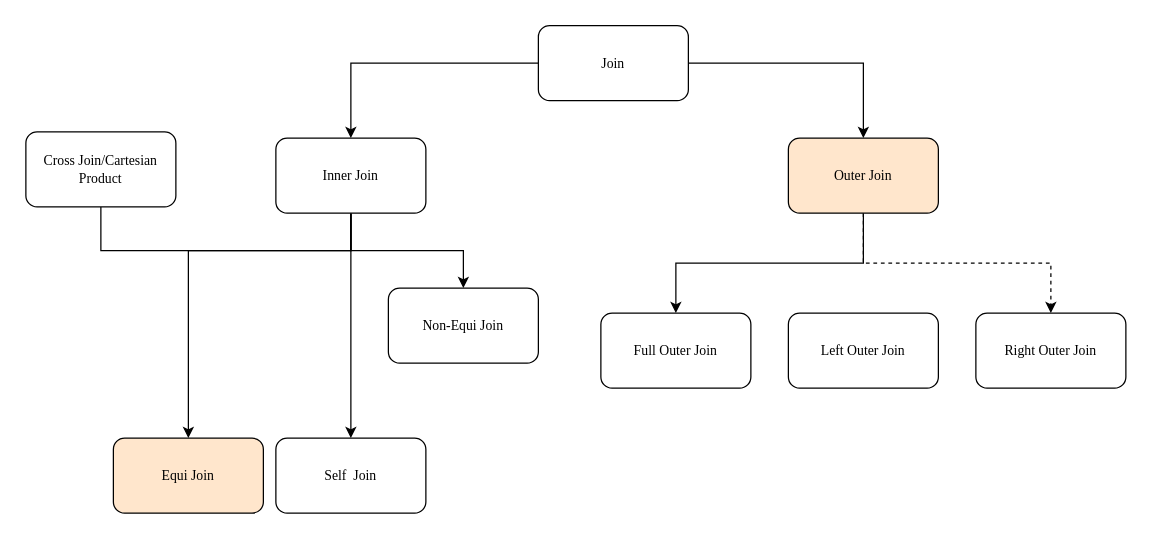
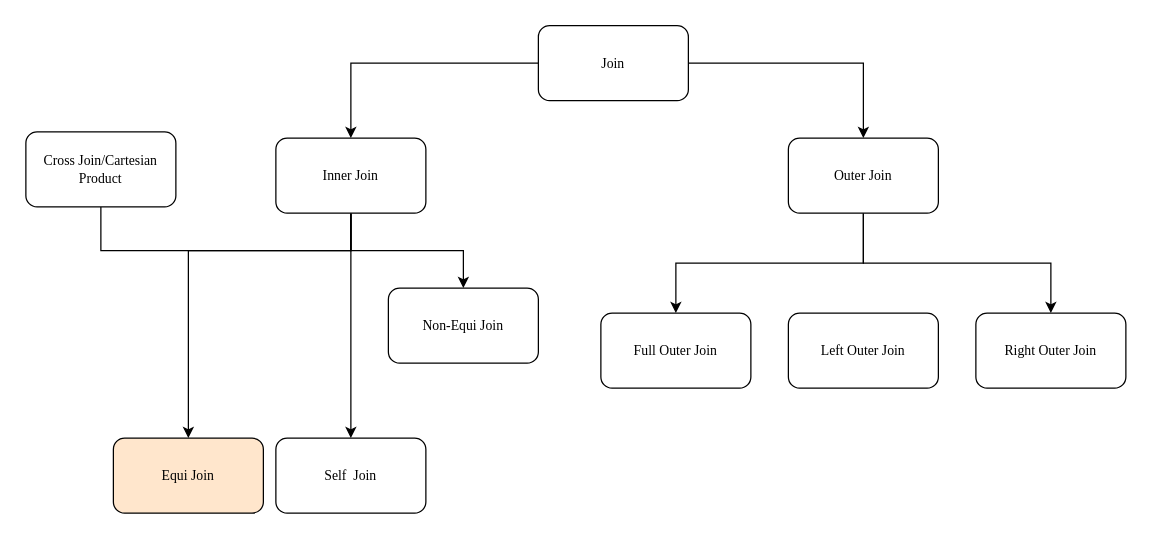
(863, 176) -> (863, 176)
(978, 263) -> (978, 263)
